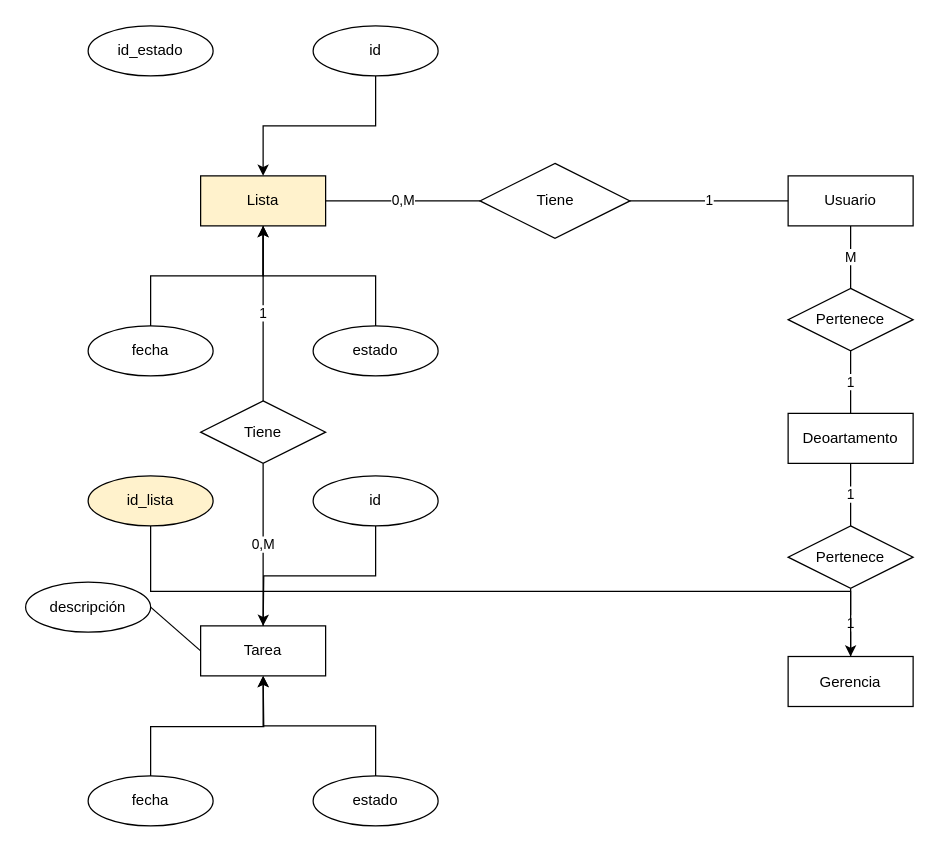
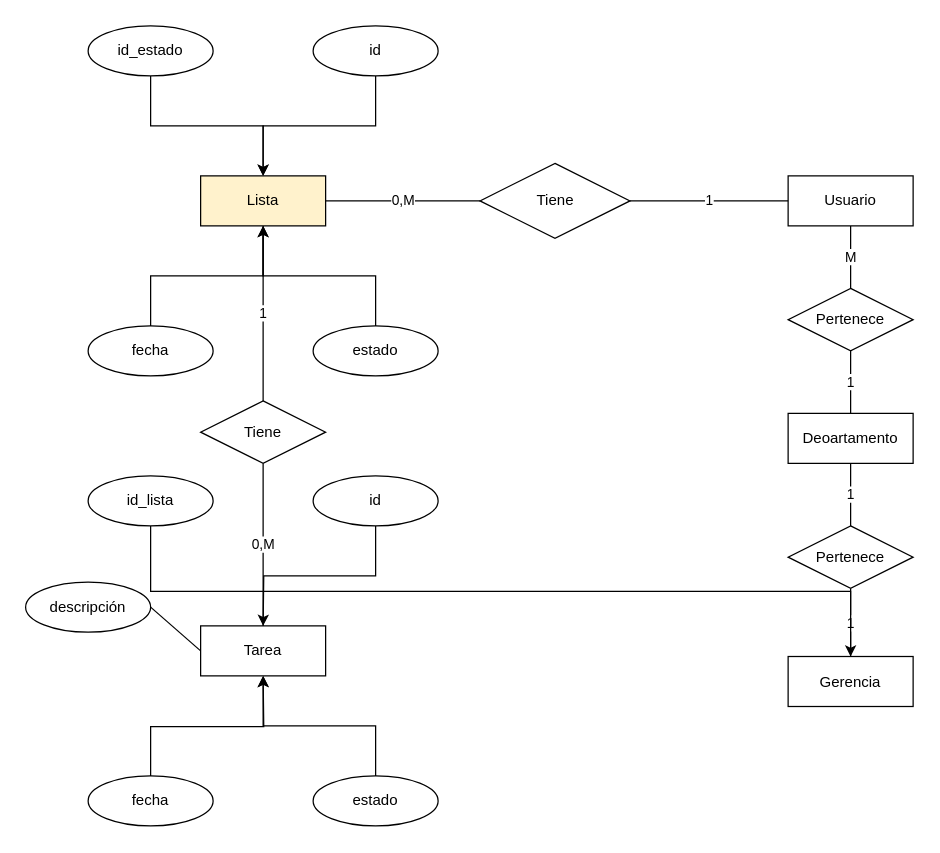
none -> (181, 126)
(151, 501) -> (151, 501)
